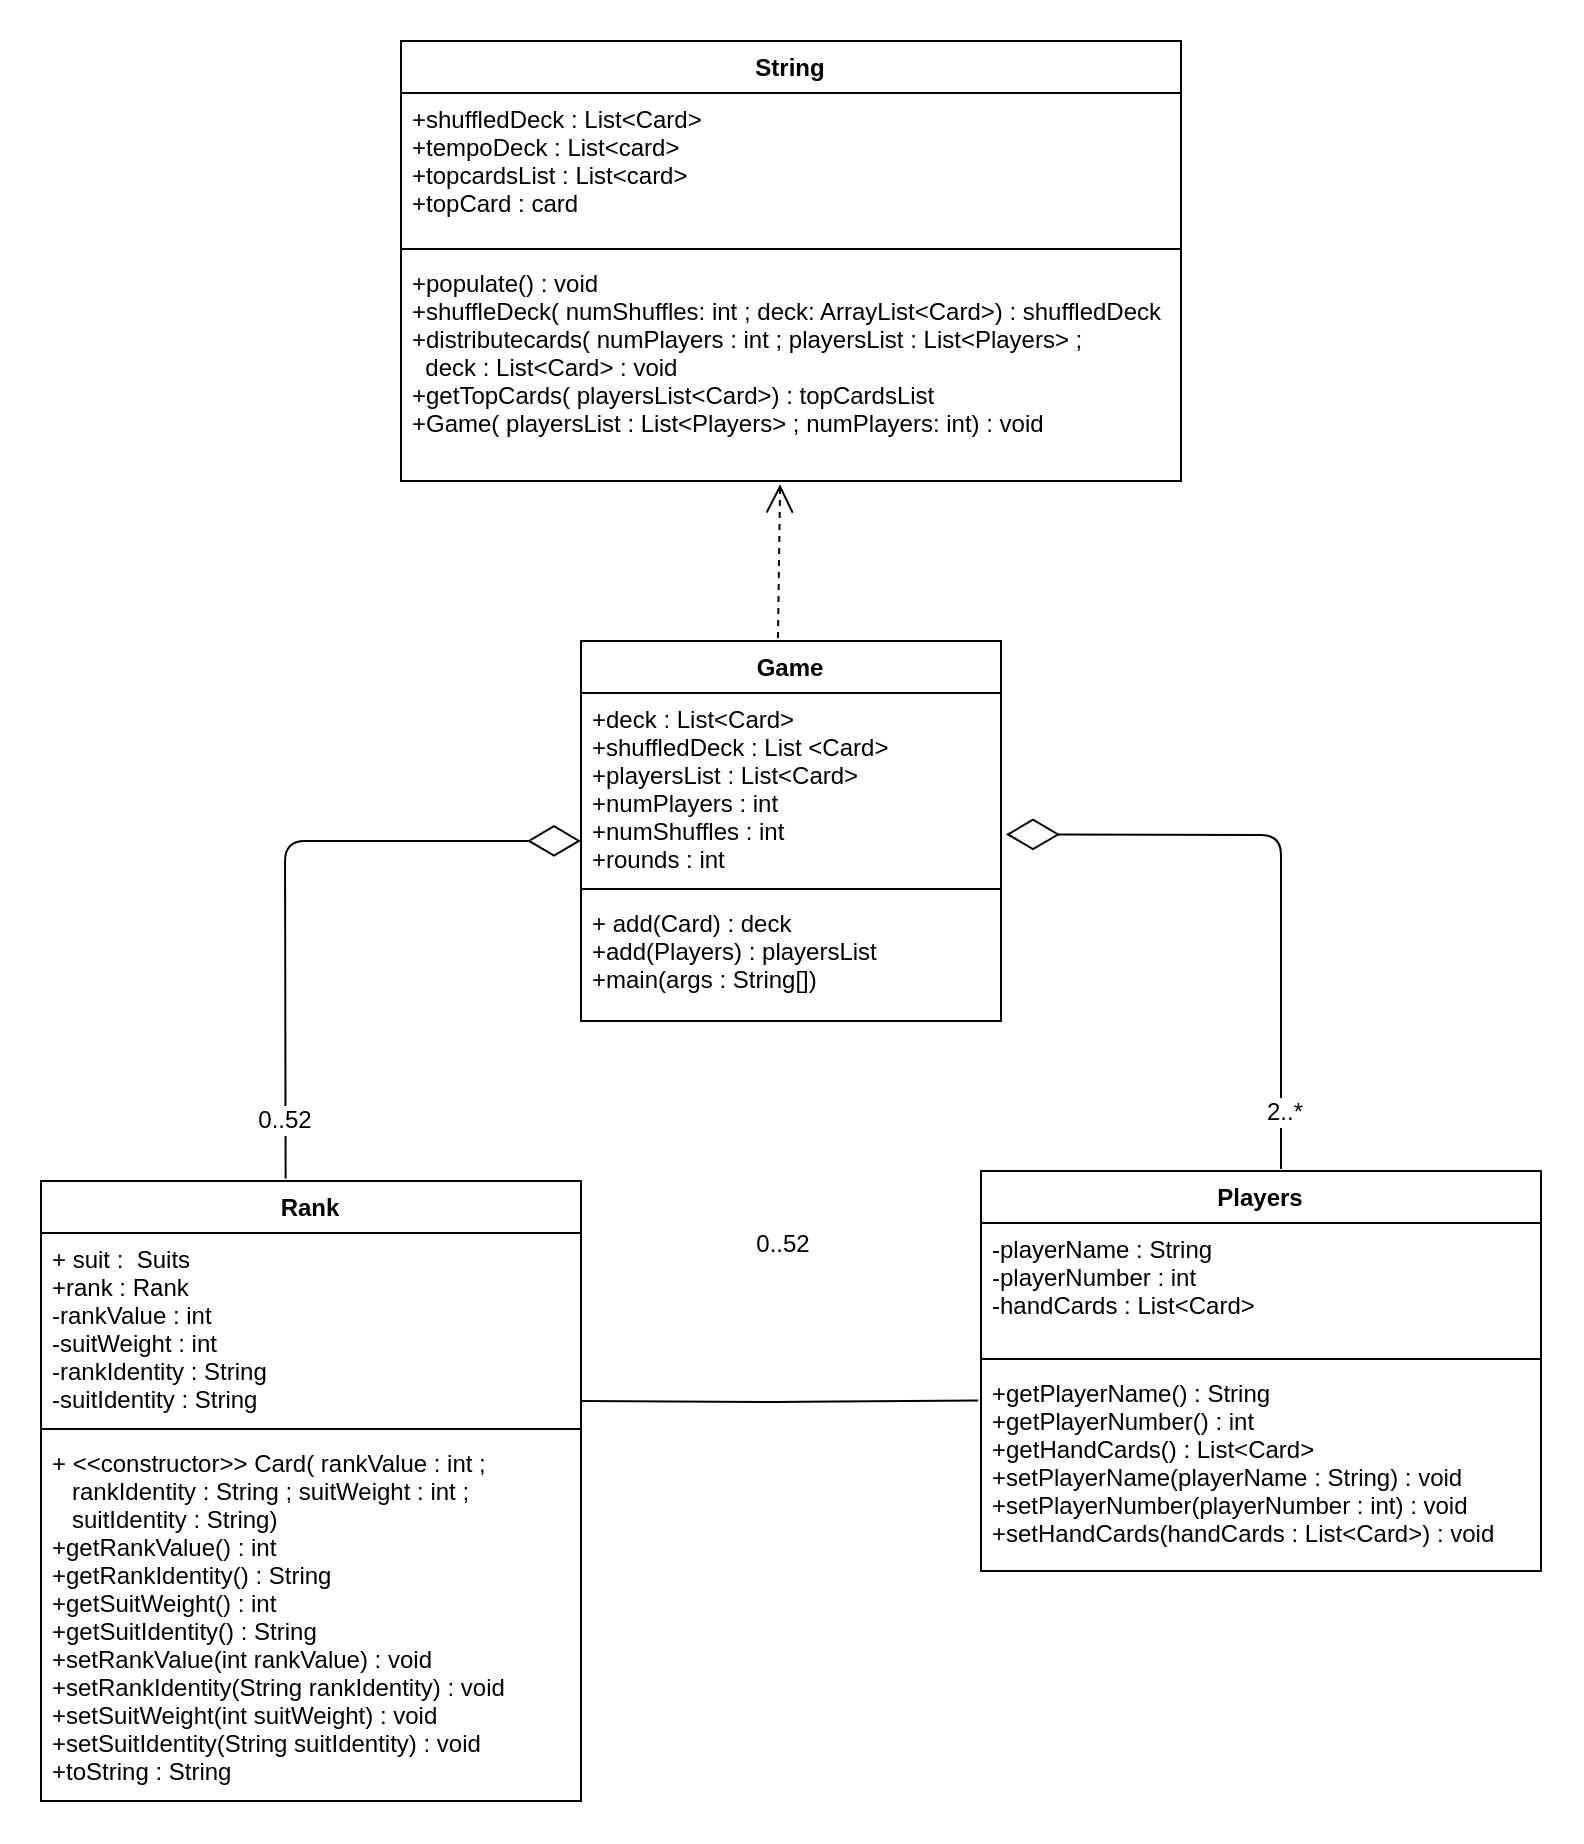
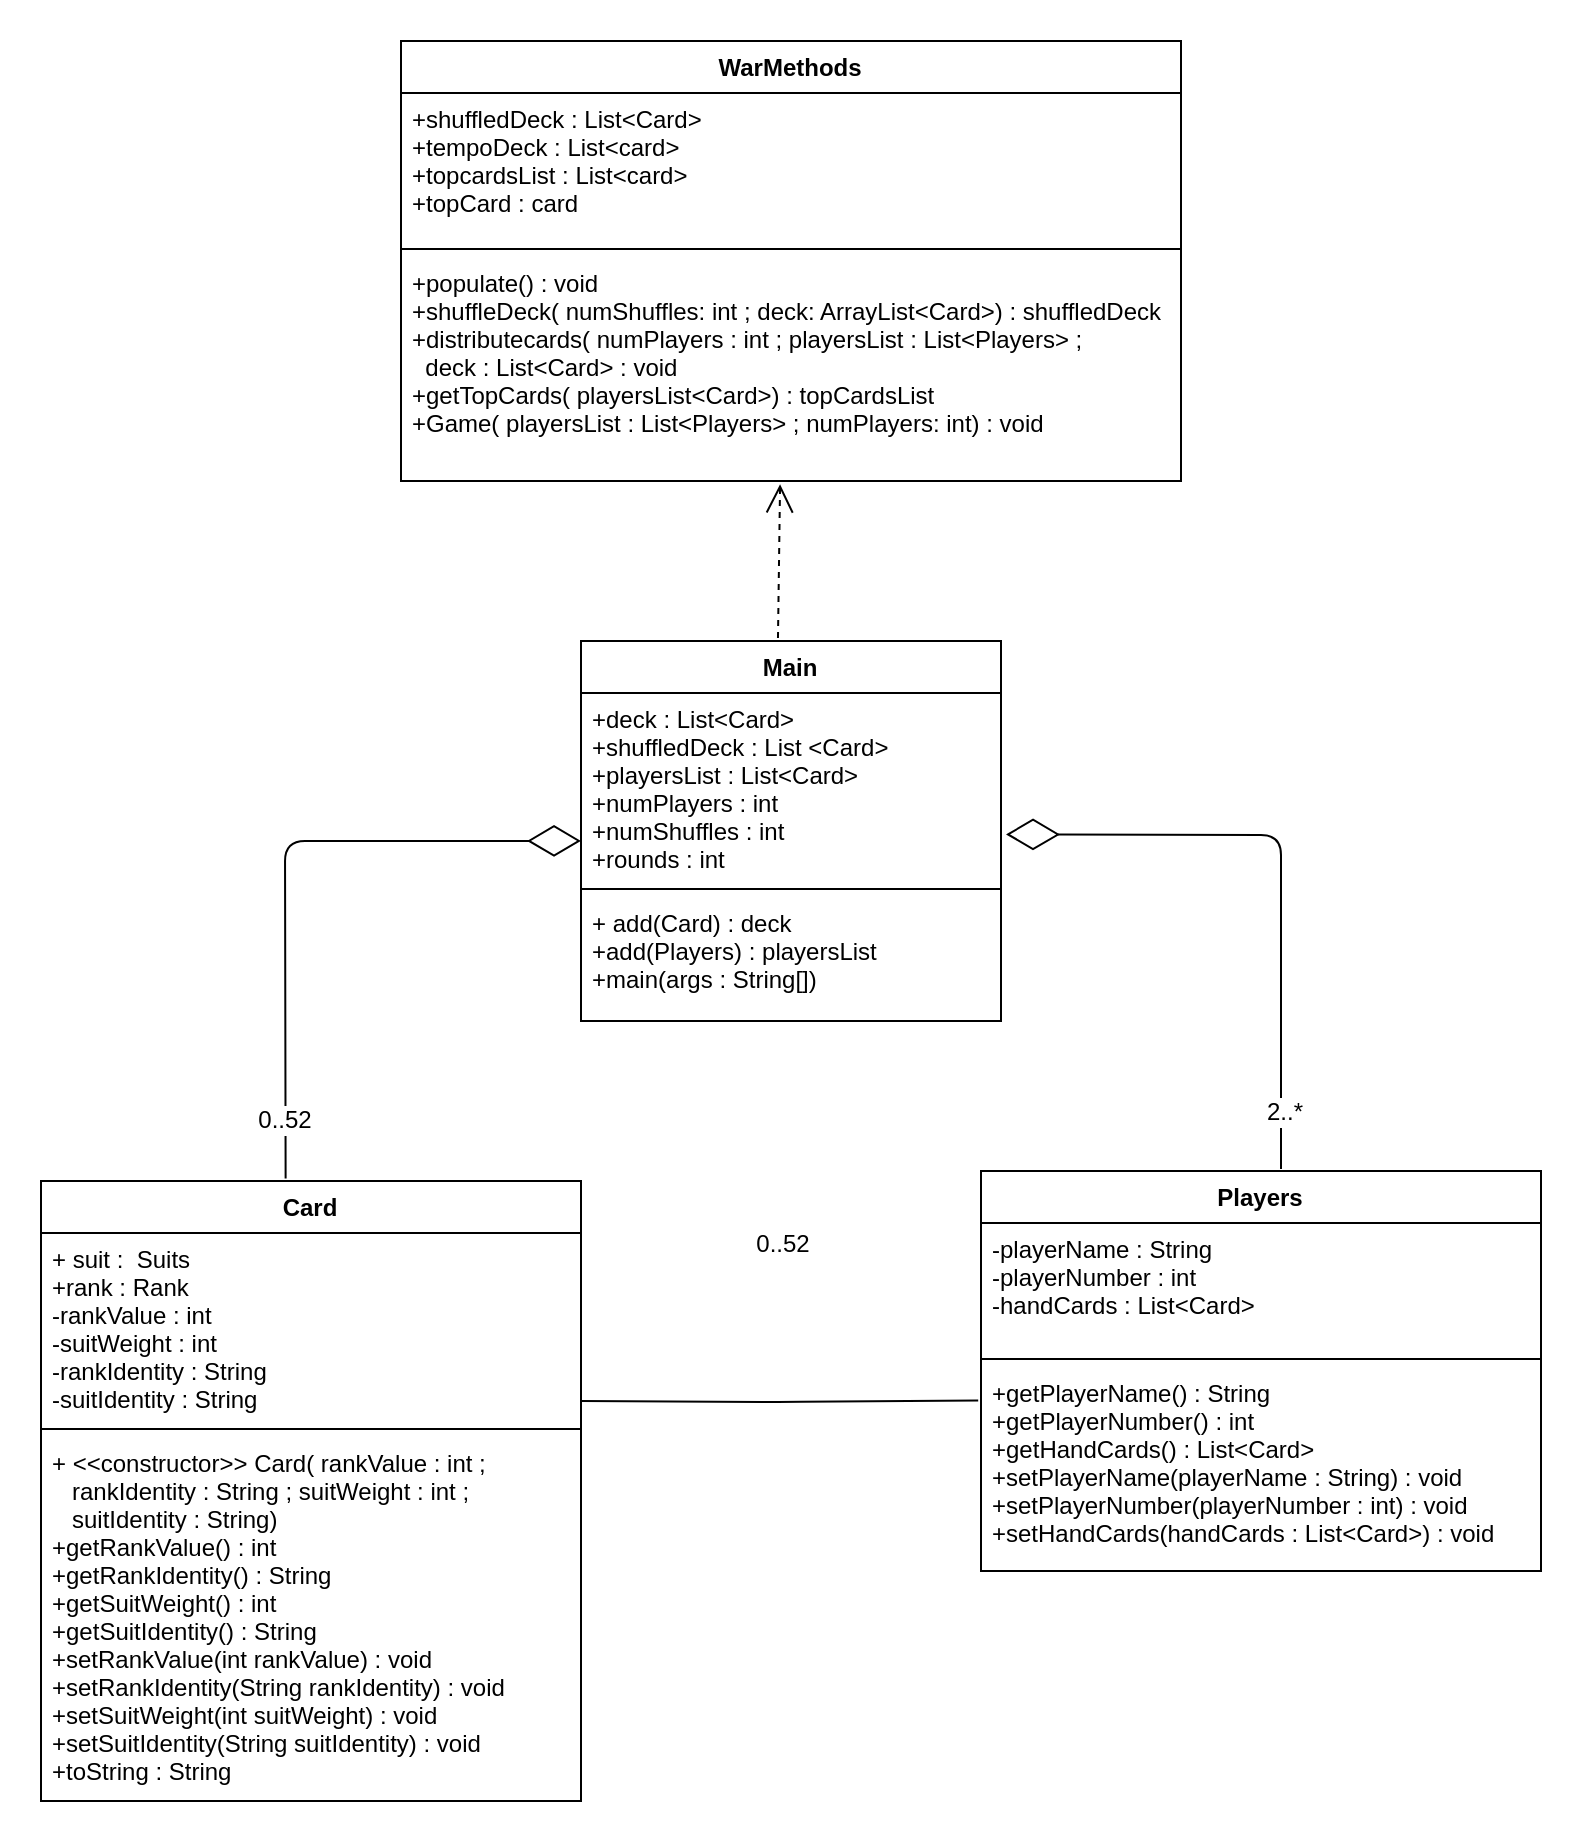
(790, 68) -> (790, 68)
(790, 668) -> (790, 668)
(310, 1208) -> (310, 1208)
